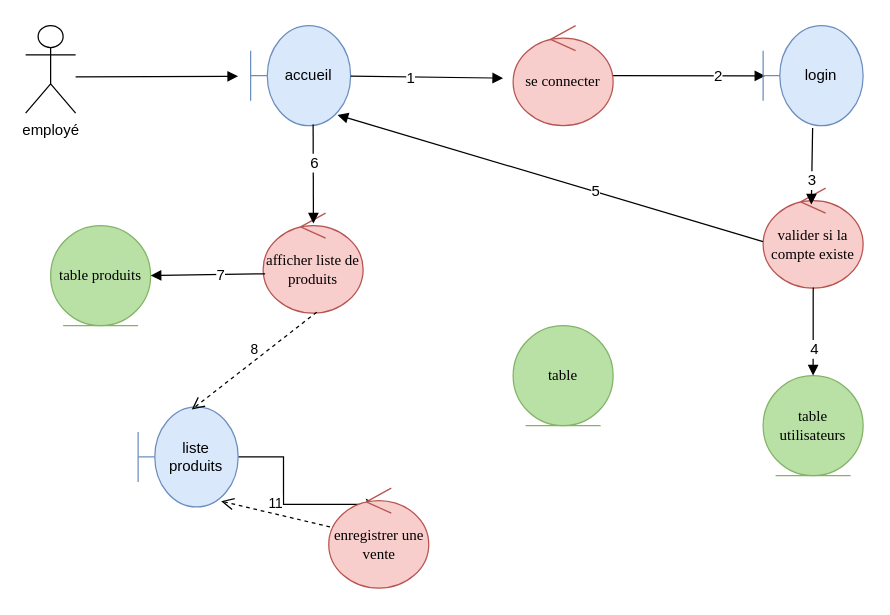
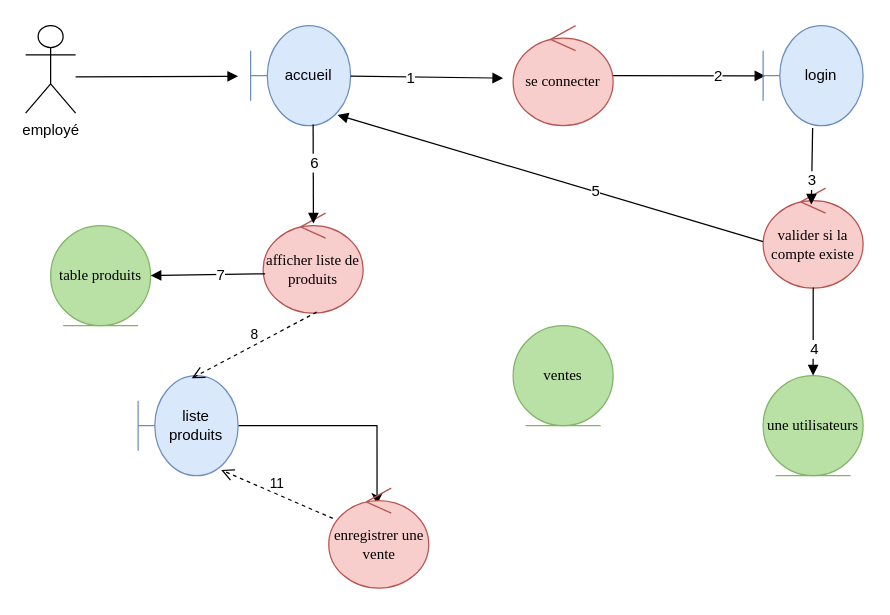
(563, 376) -> (563, 376)
(813, 426) -> (813, 426)
(188, 457) -> (188, 426)
